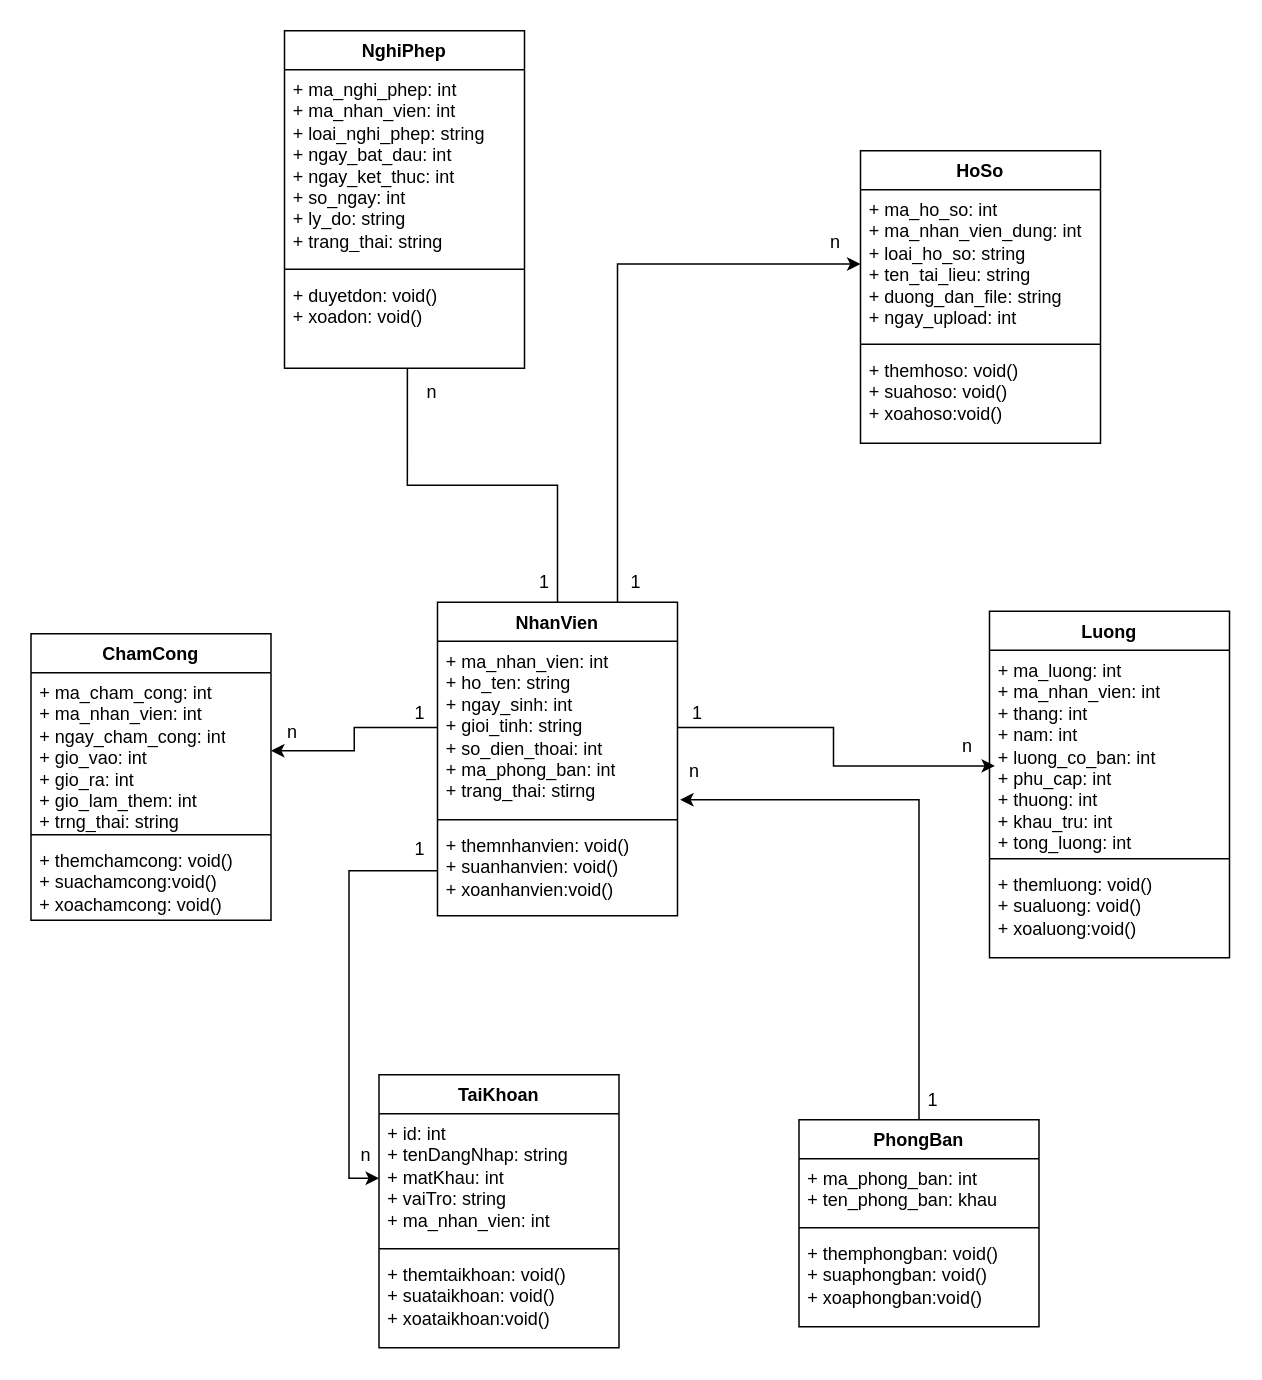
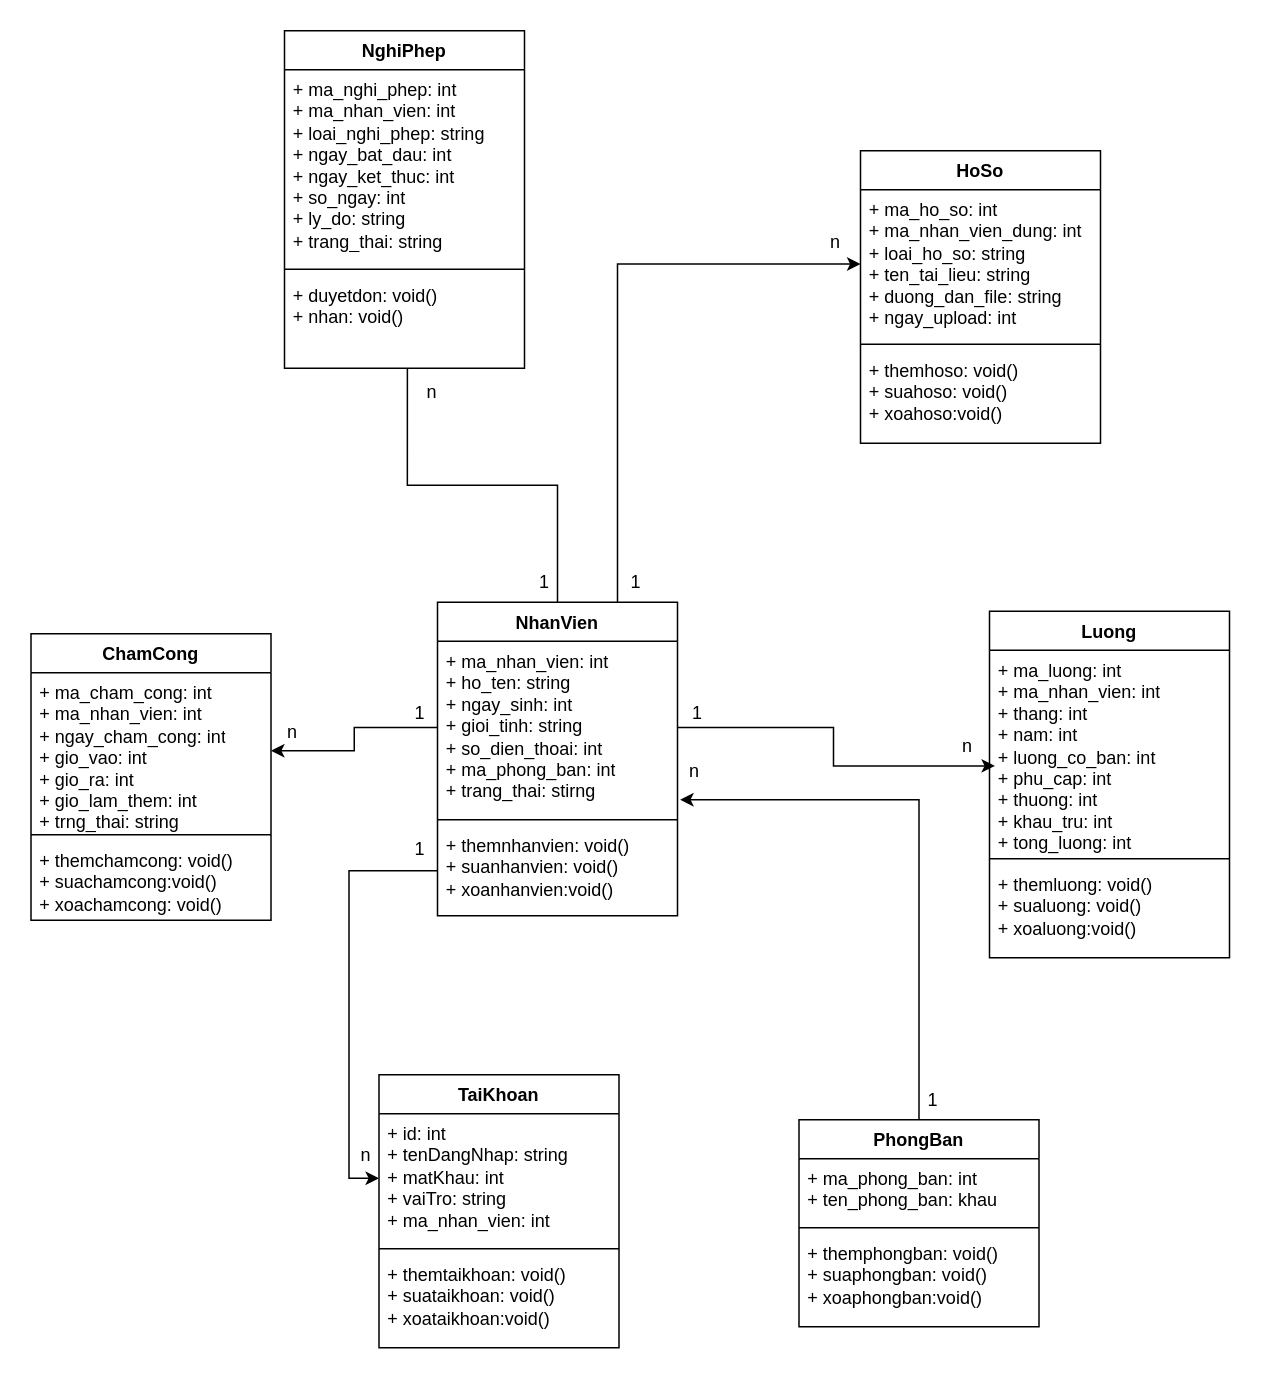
(375, 307) -> (375, 307)
